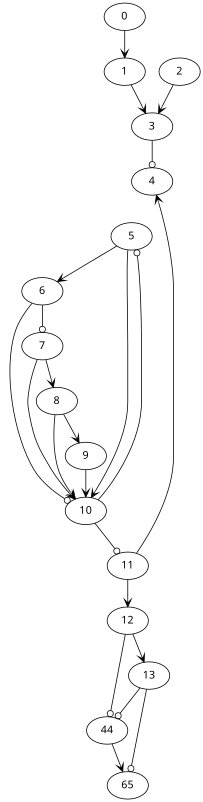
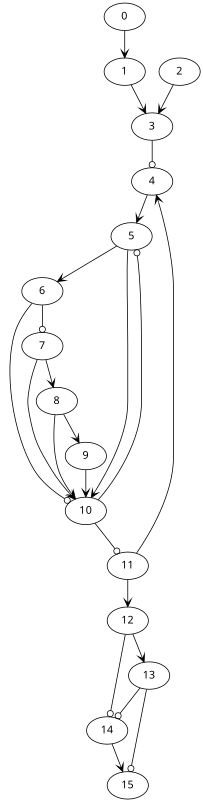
none -> (143, 205)
(107, 730) -> (107, 730)
(128, 785) -> (128, 785)
